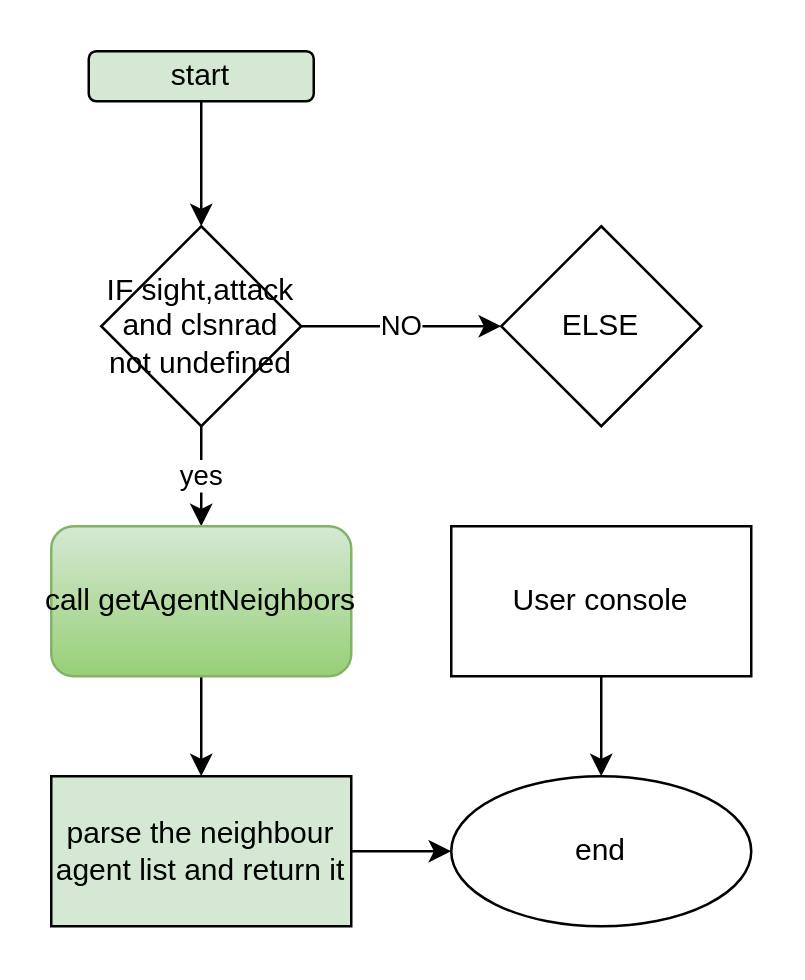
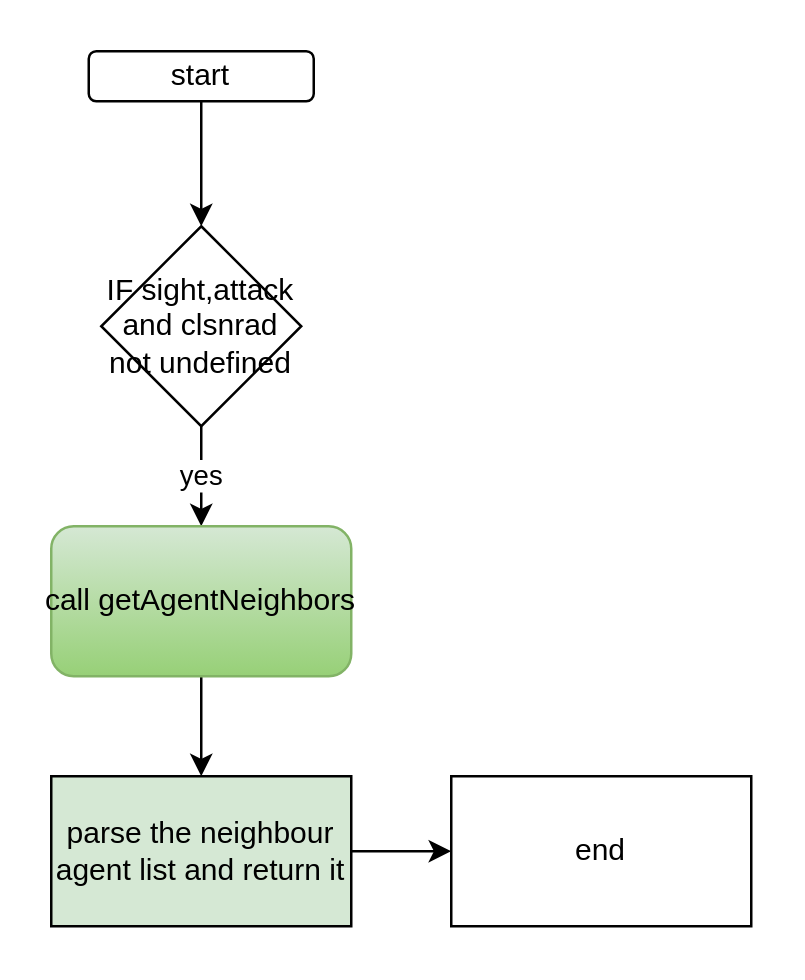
(201, 76) -> (201, 76)
(353, 326) -> none
(601, 326) -> none
(601, 601) -> none
(601, 718) -> none
(601, 851) -> (601, 851)
